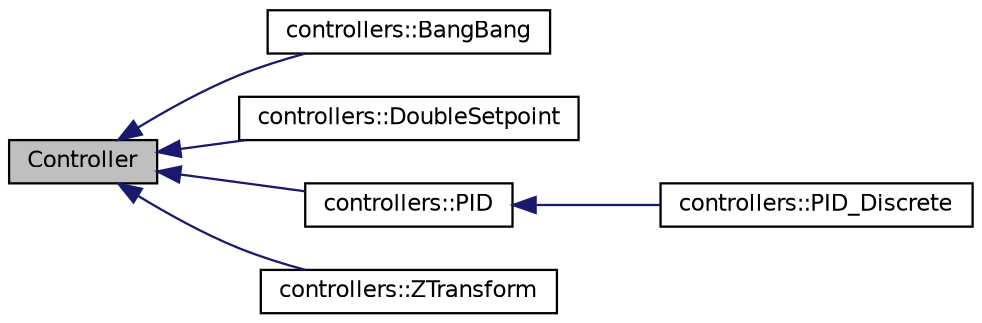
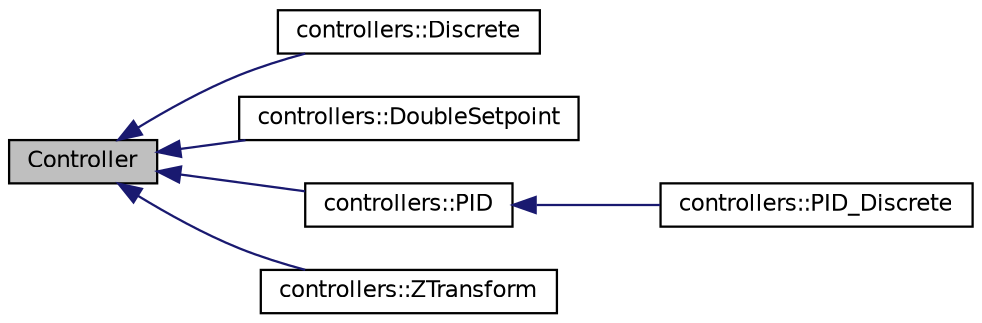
(409, 32) -> (409, 32)
